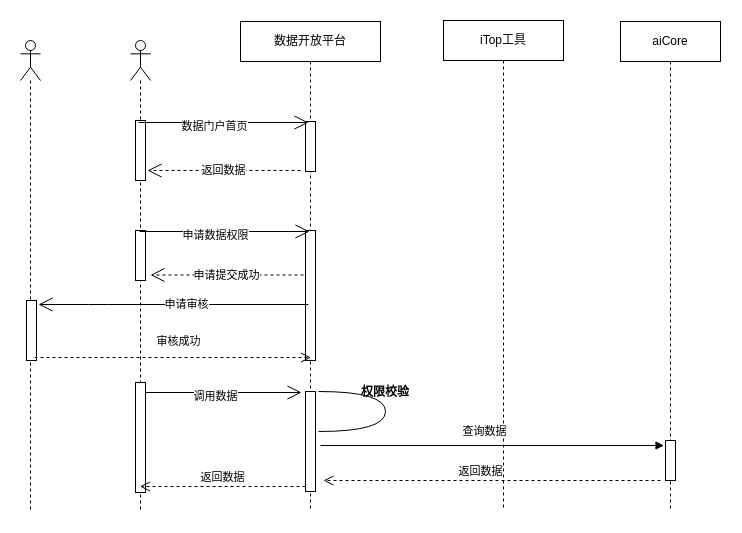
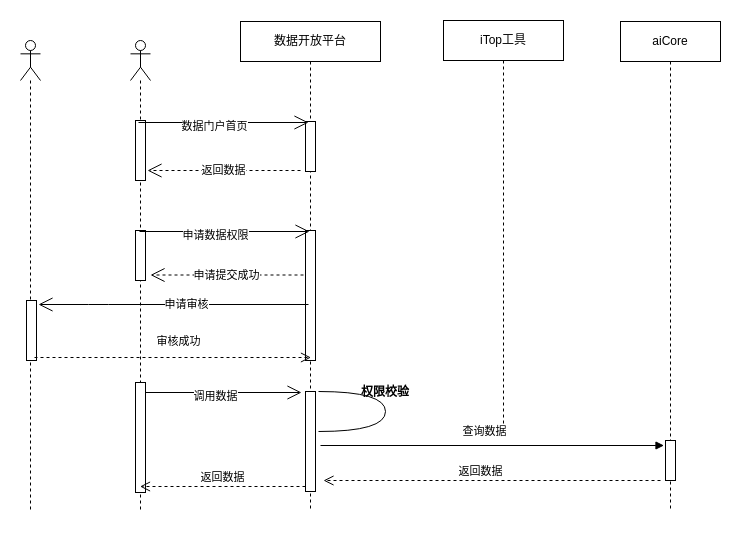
(504, 266) -> (504, 226)
